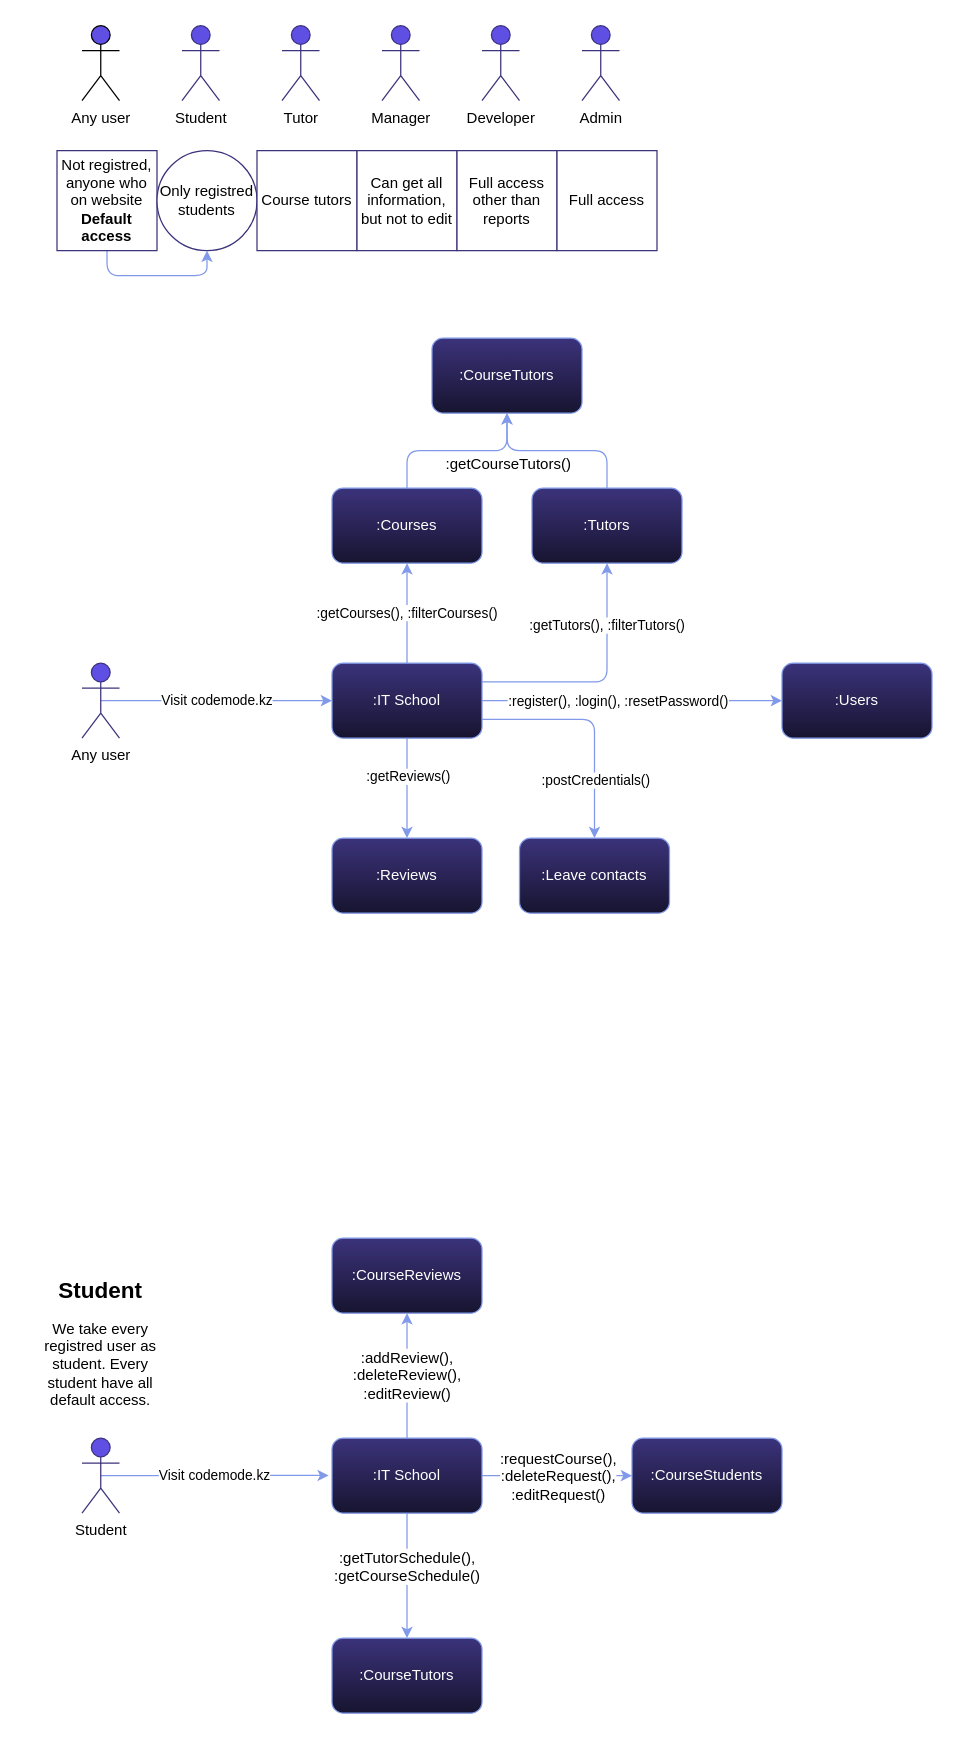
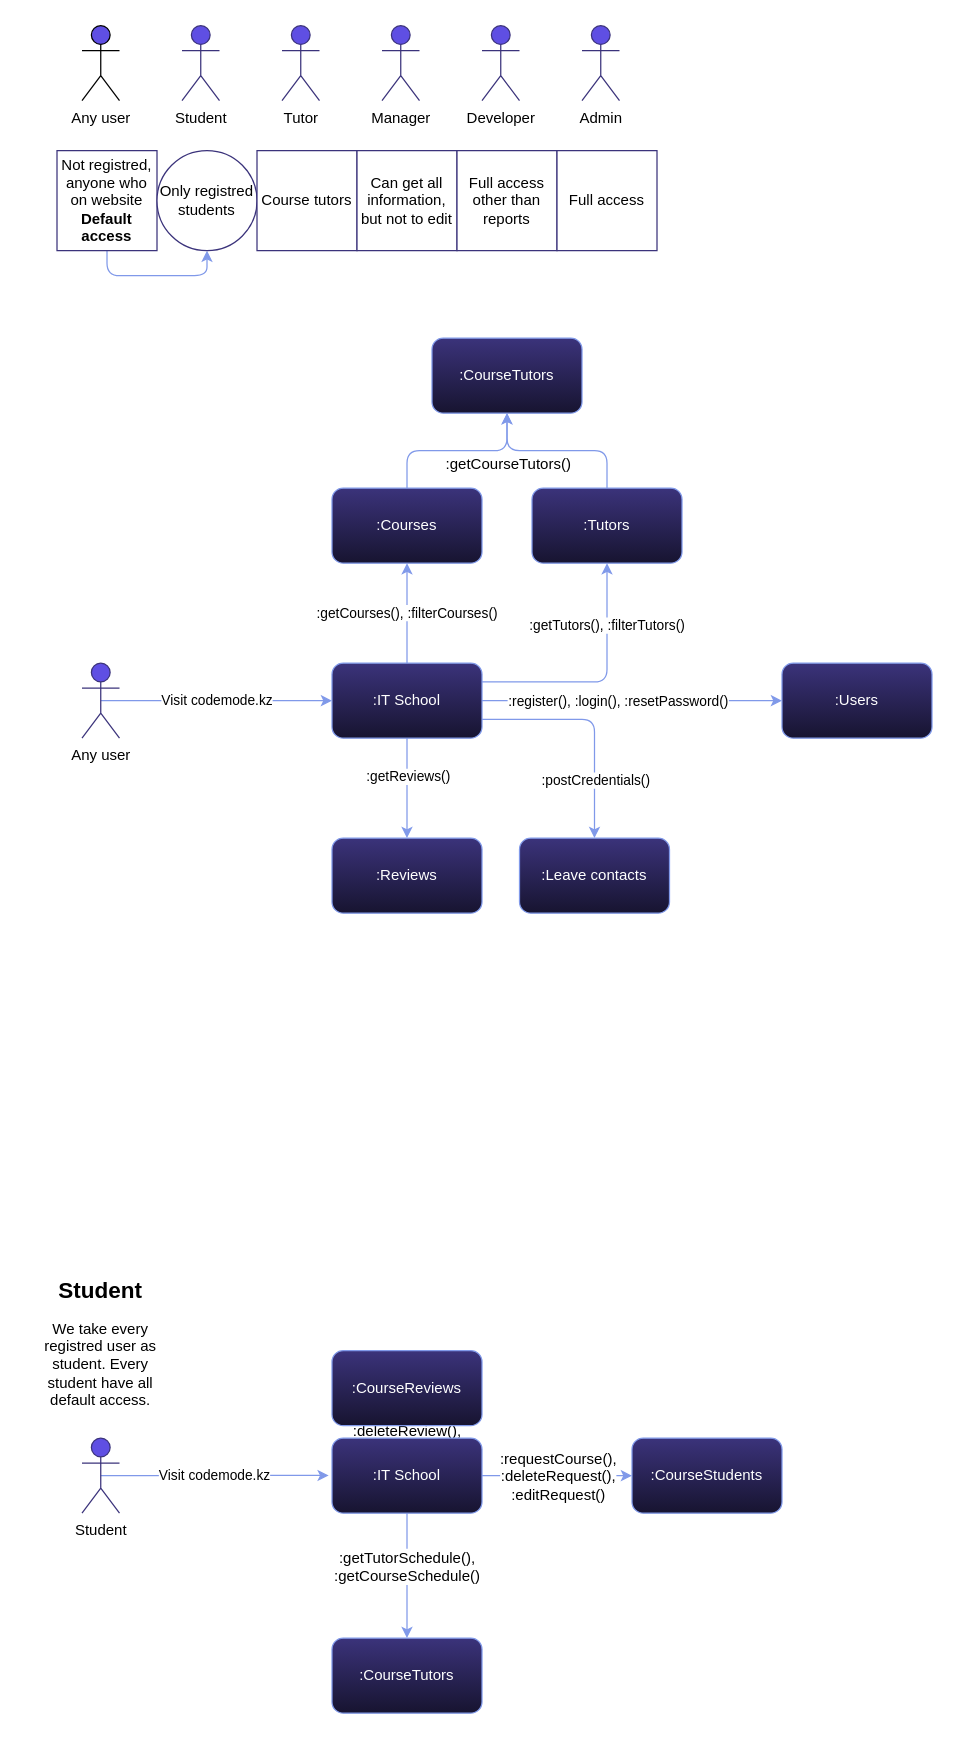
(407, 1276) -> (407, 1388)
